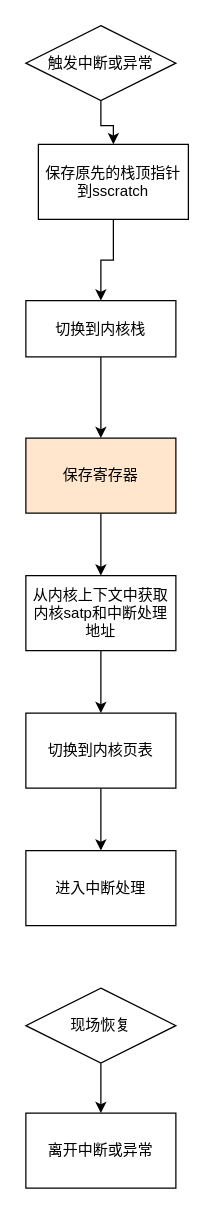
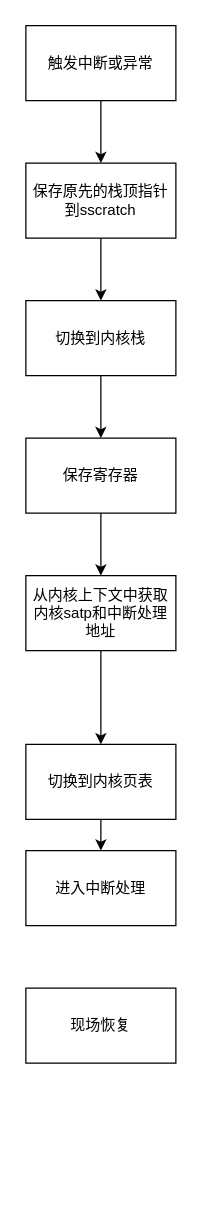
(101, 63) -> (101, 63)
(113, 182) -> (101, 201)
(101, 329) -> (101, 338)
(101, 476) -> (101, 476)
(101, 751) -> (101, 782)
(101, 1026) -> (101, 1026)
(101, 1084) -> none
(101, 1151) -> none
